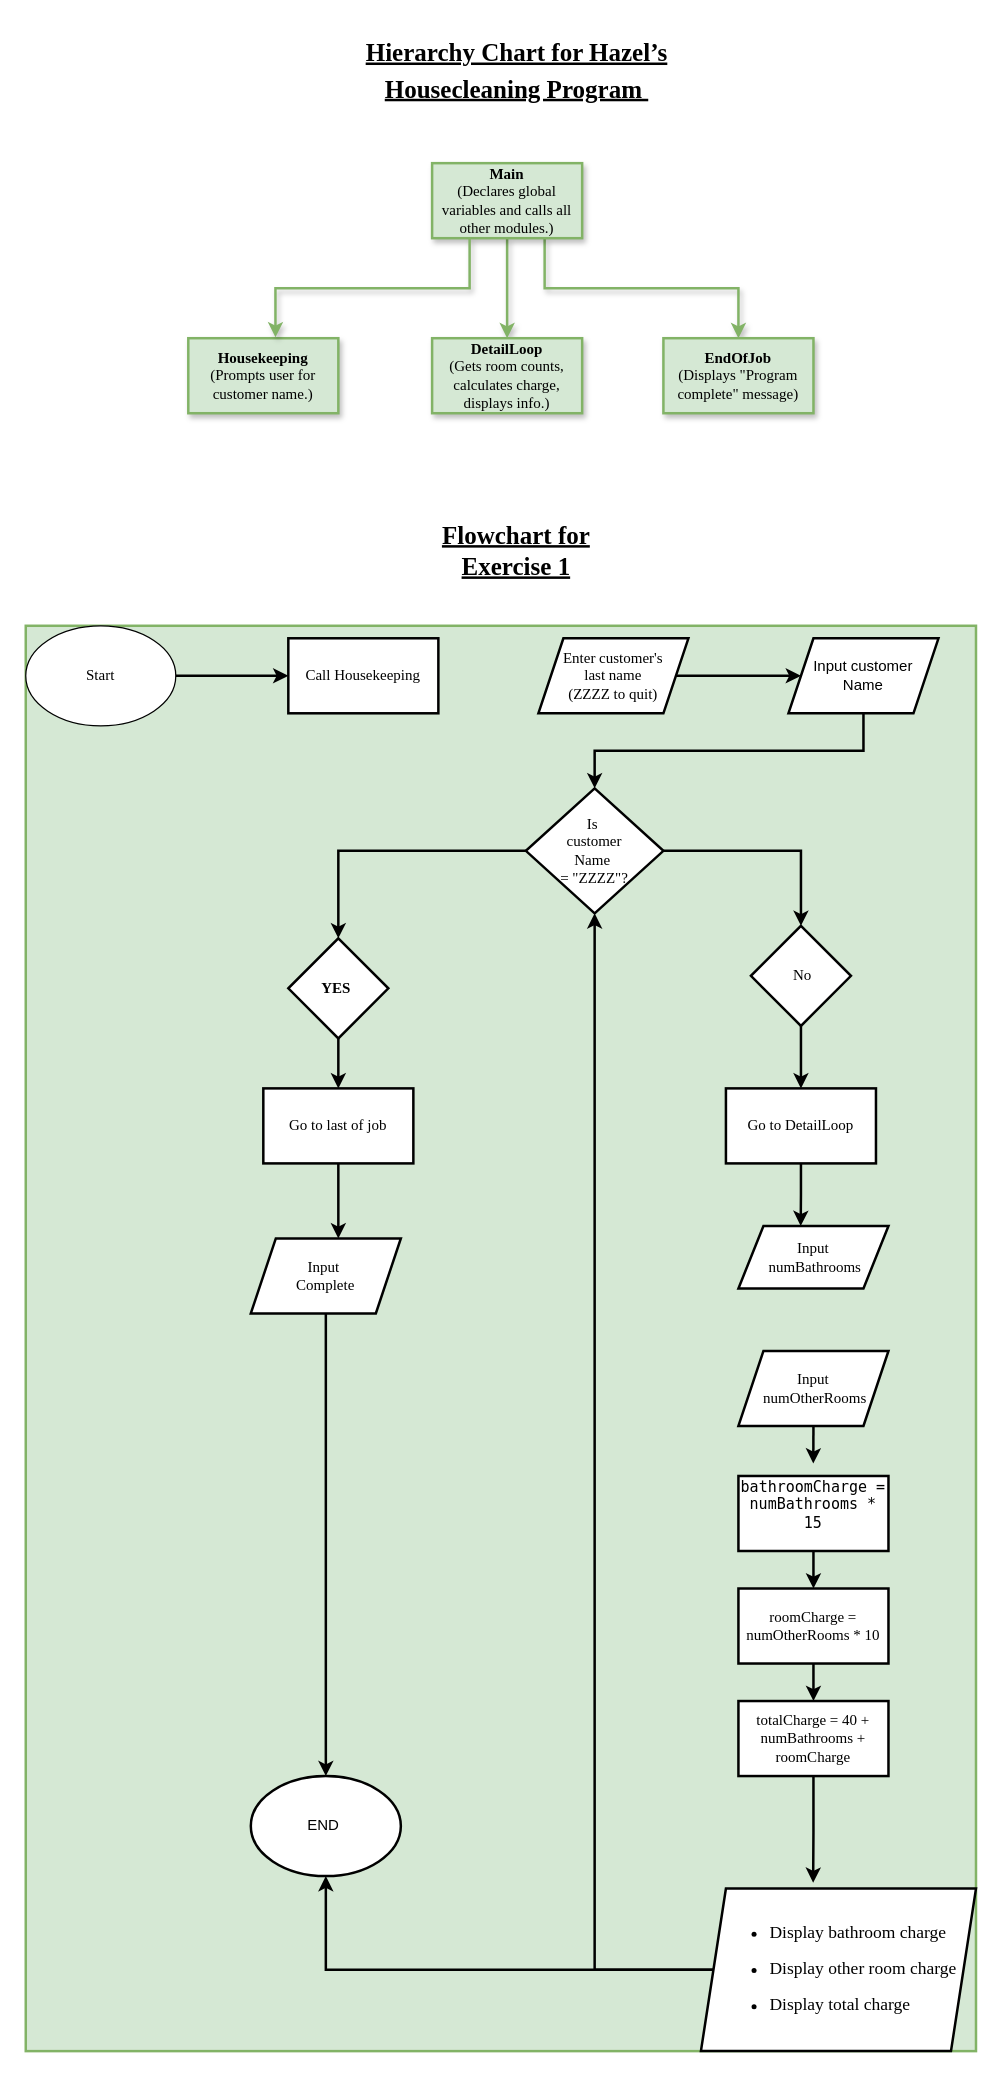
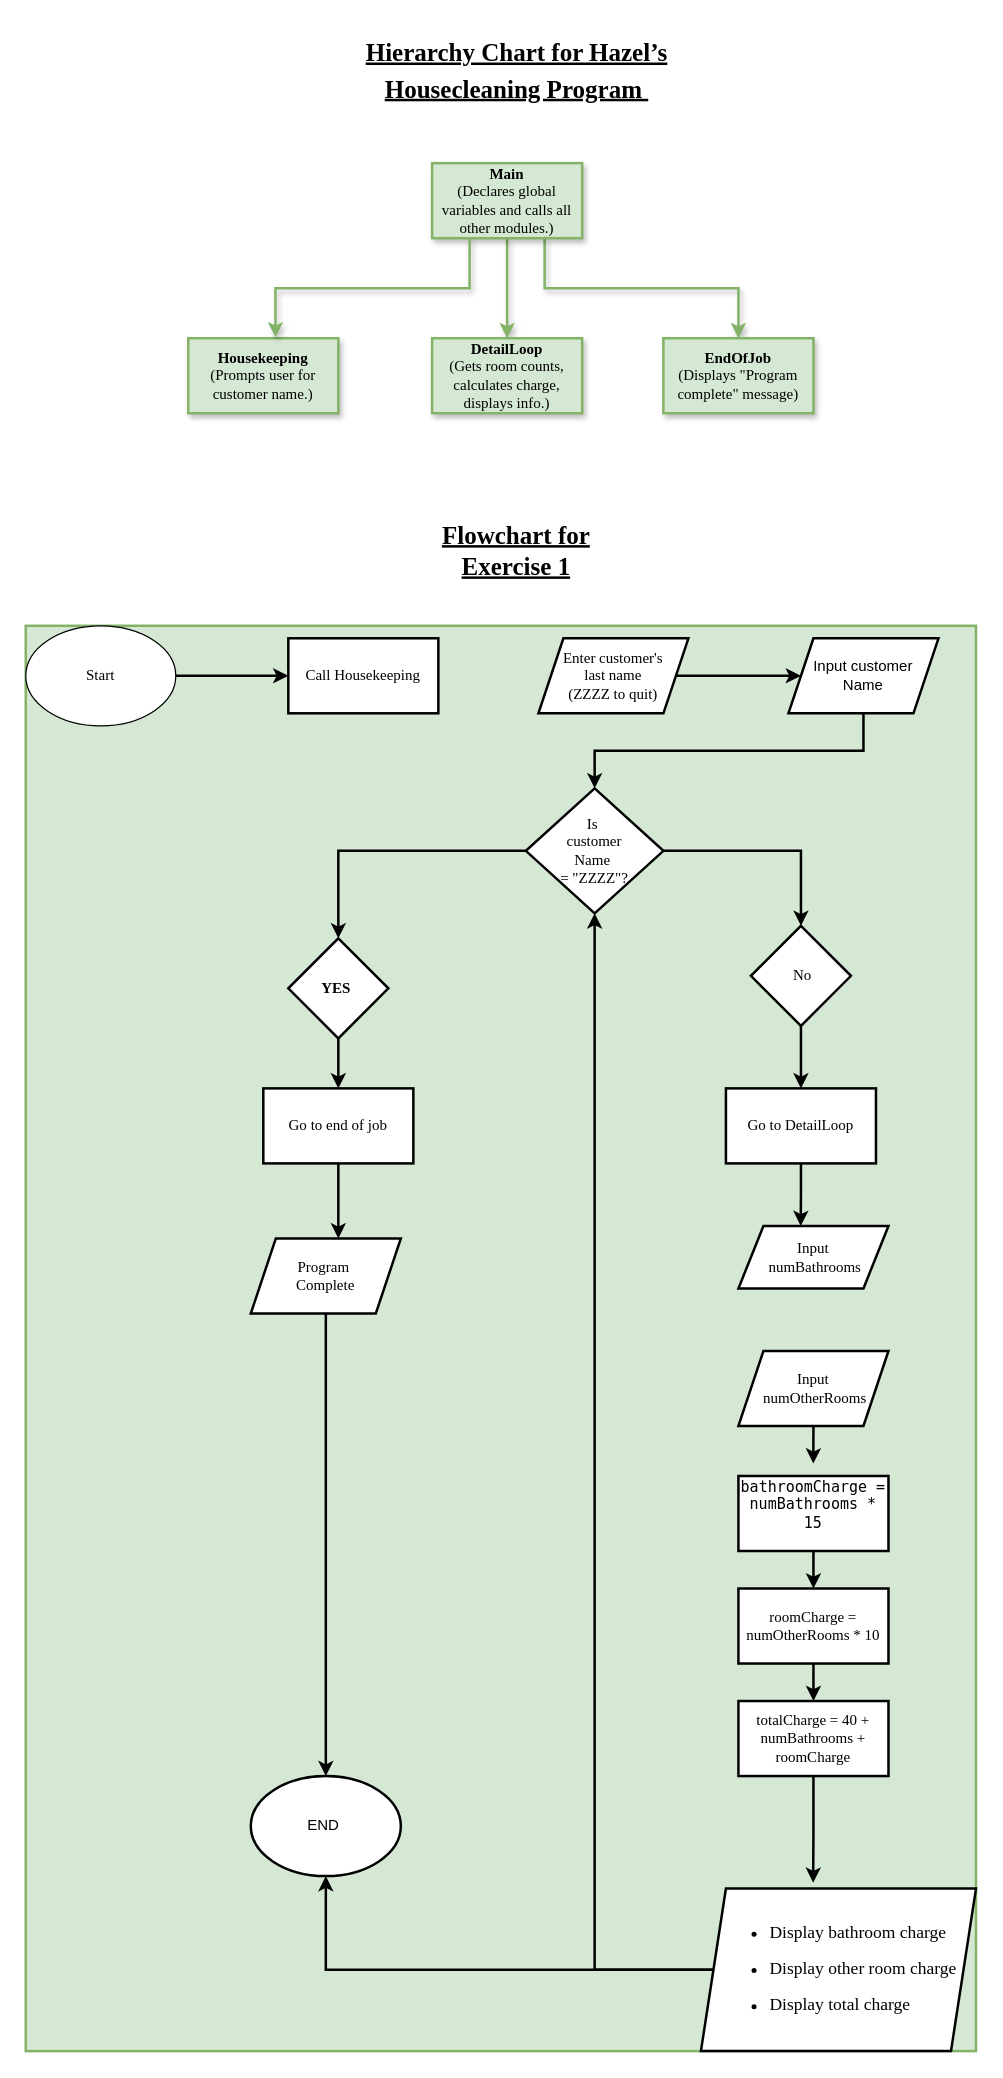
(338, 1126) -> (338, 1126)
(326, 1276) -> (326, 1276)
